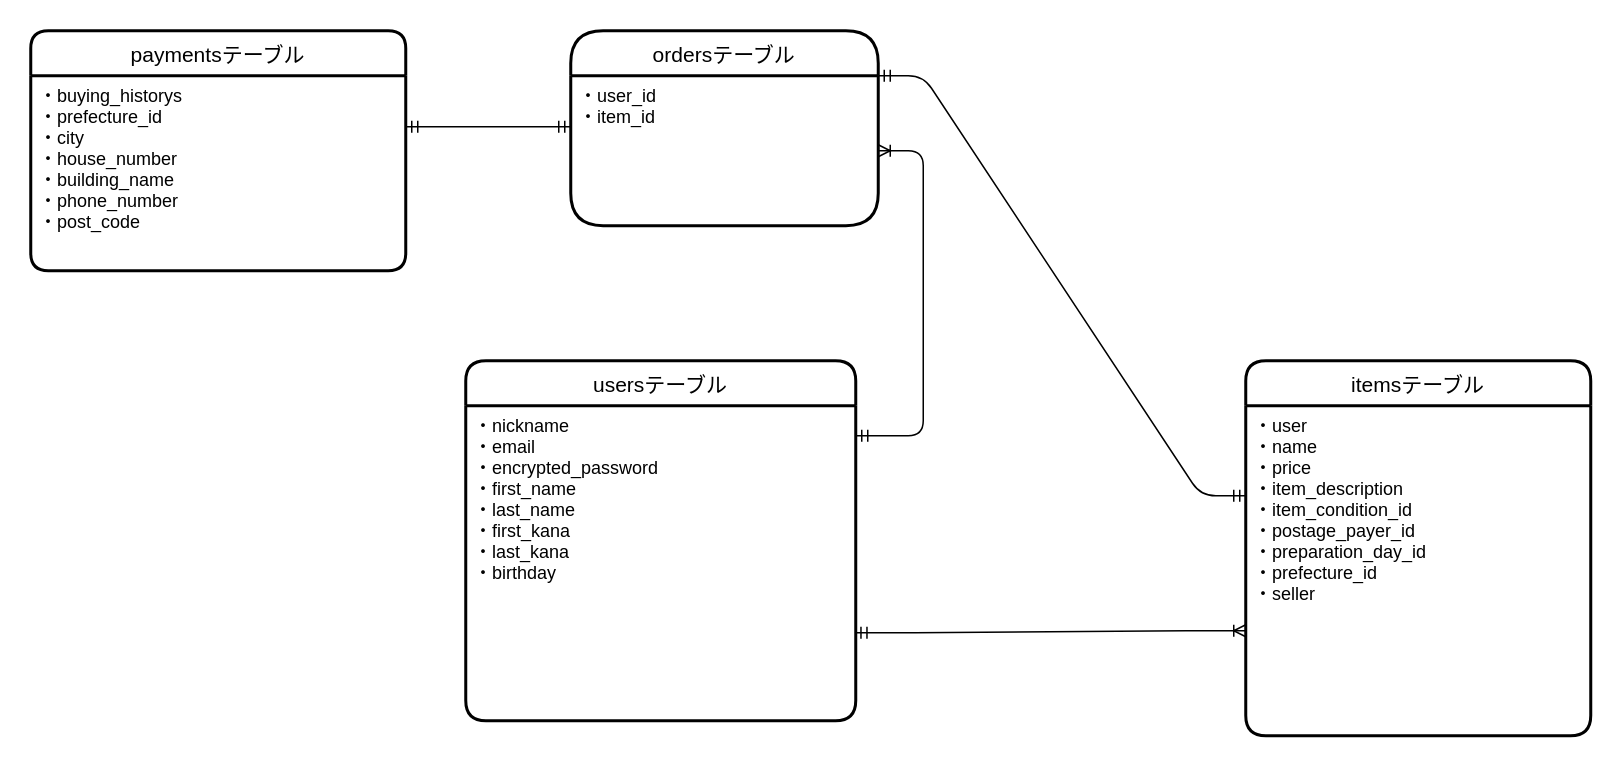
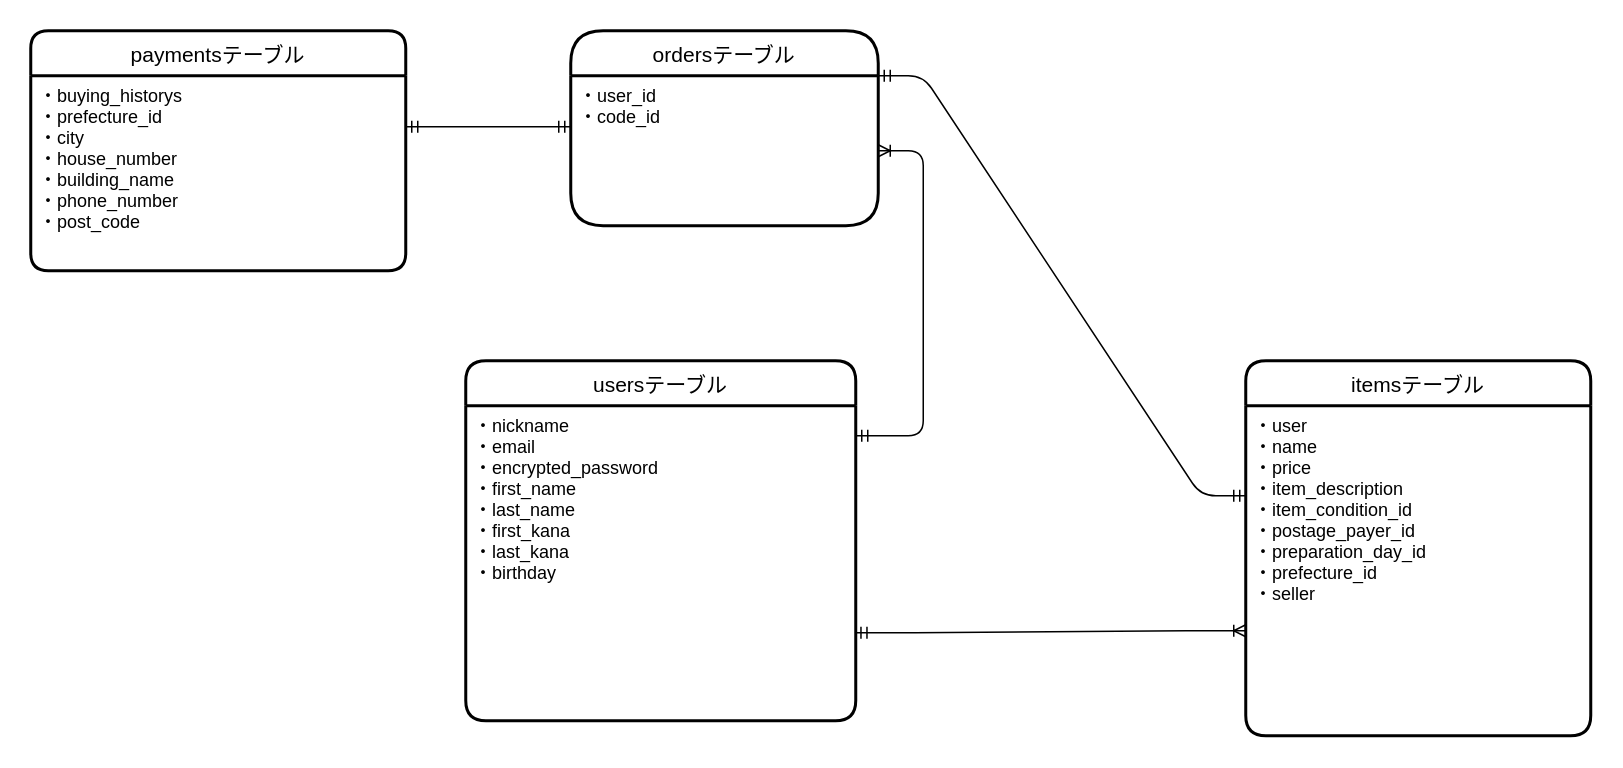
(621, 96) -> (621, 96)
